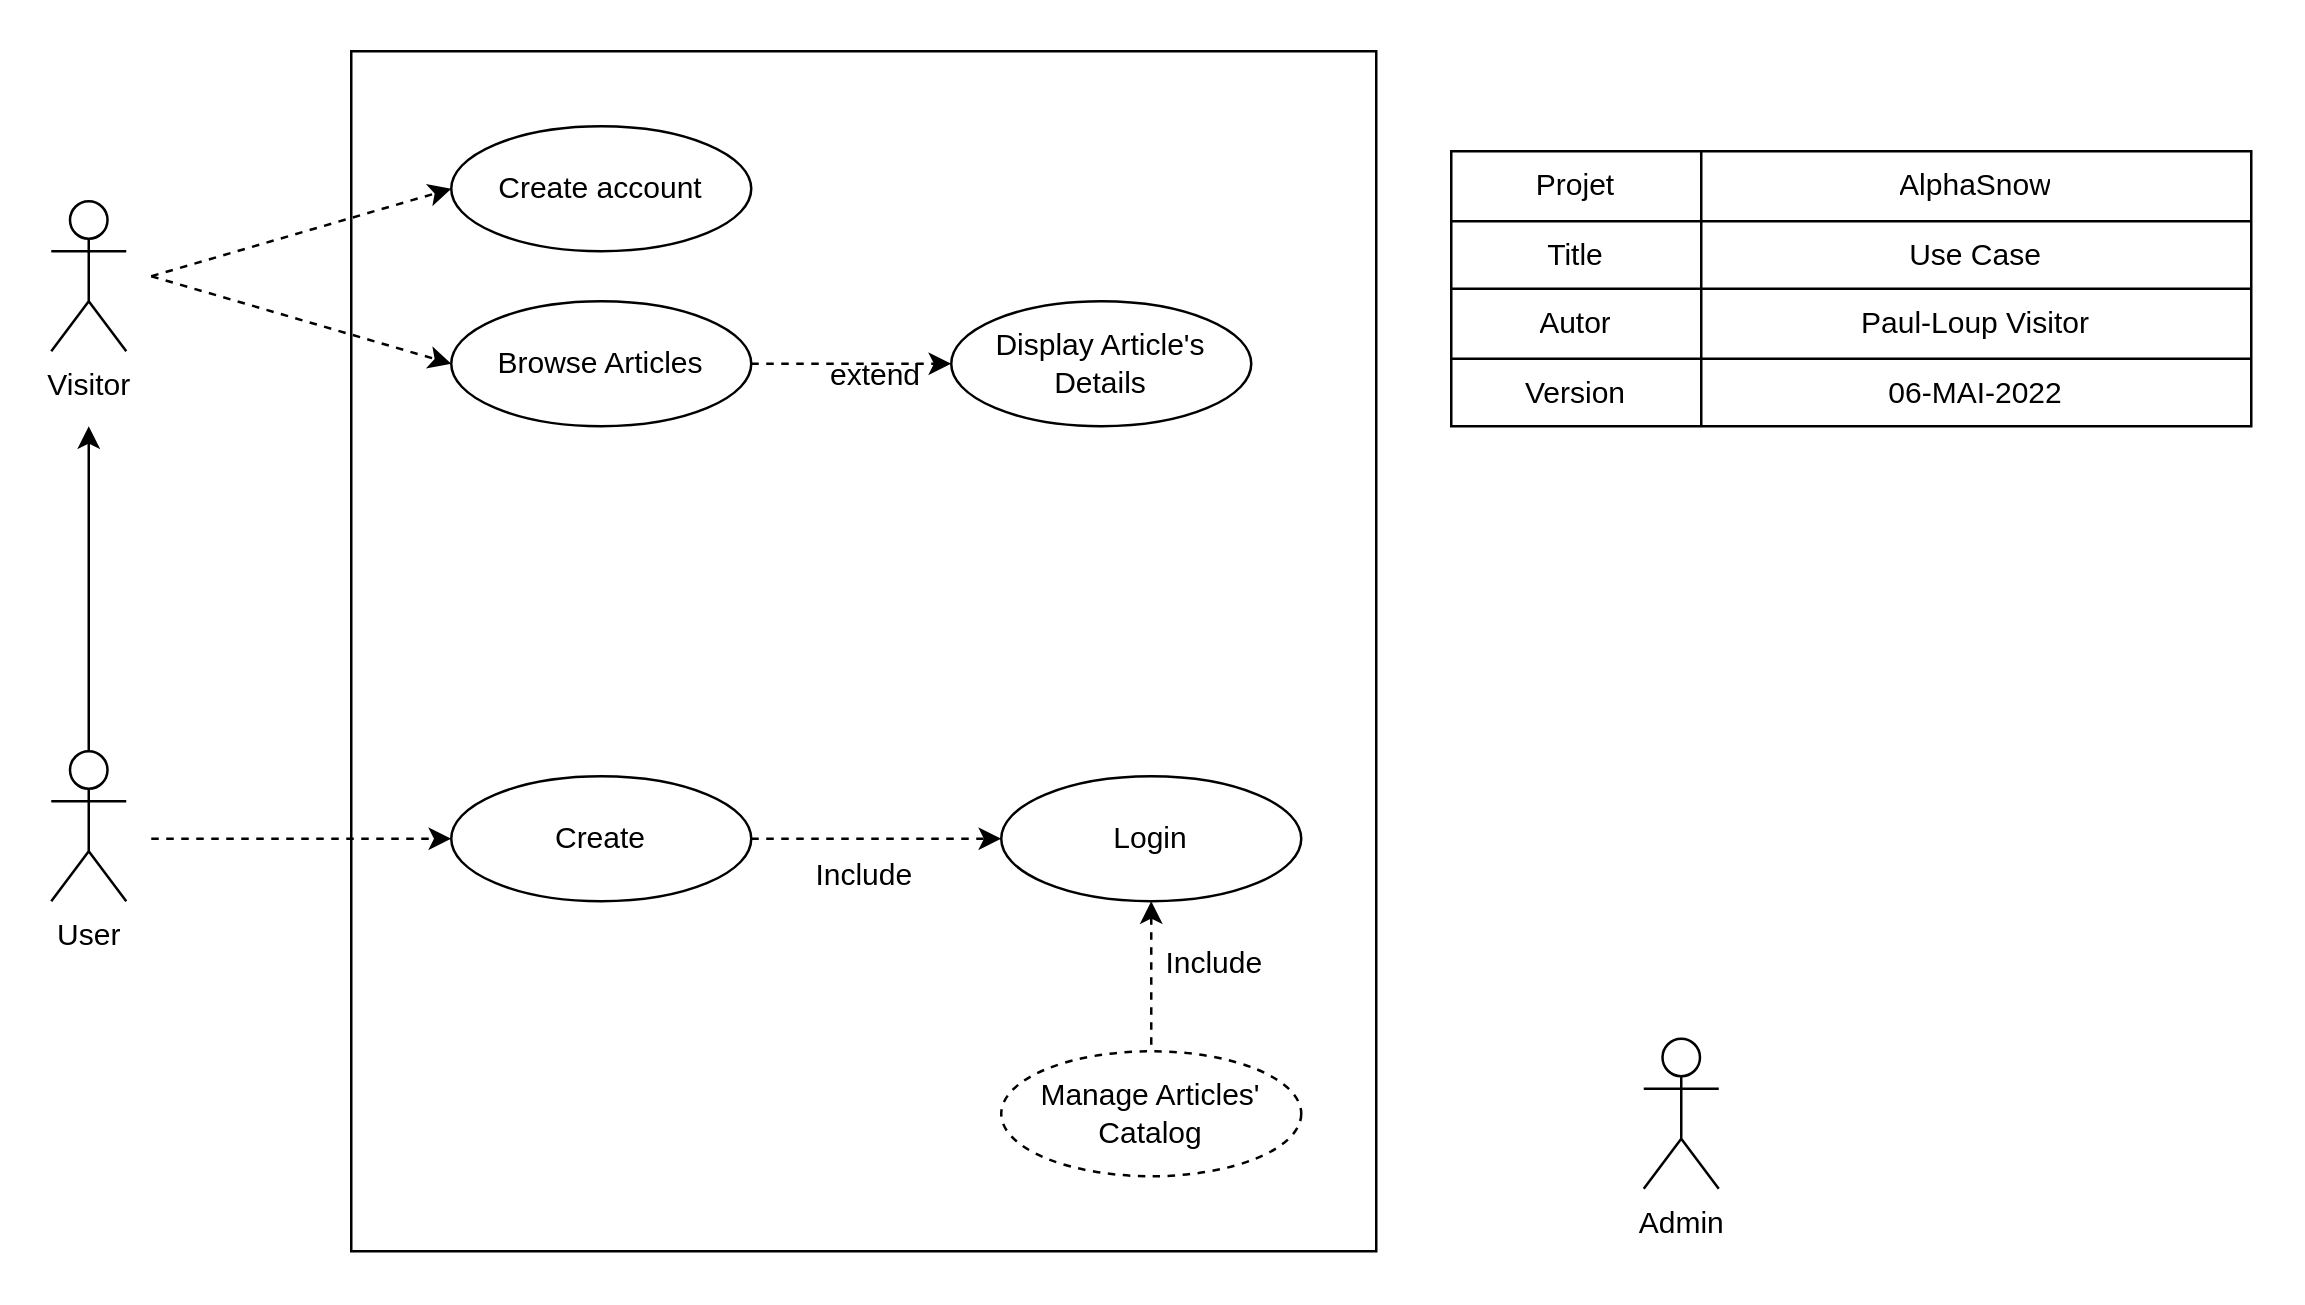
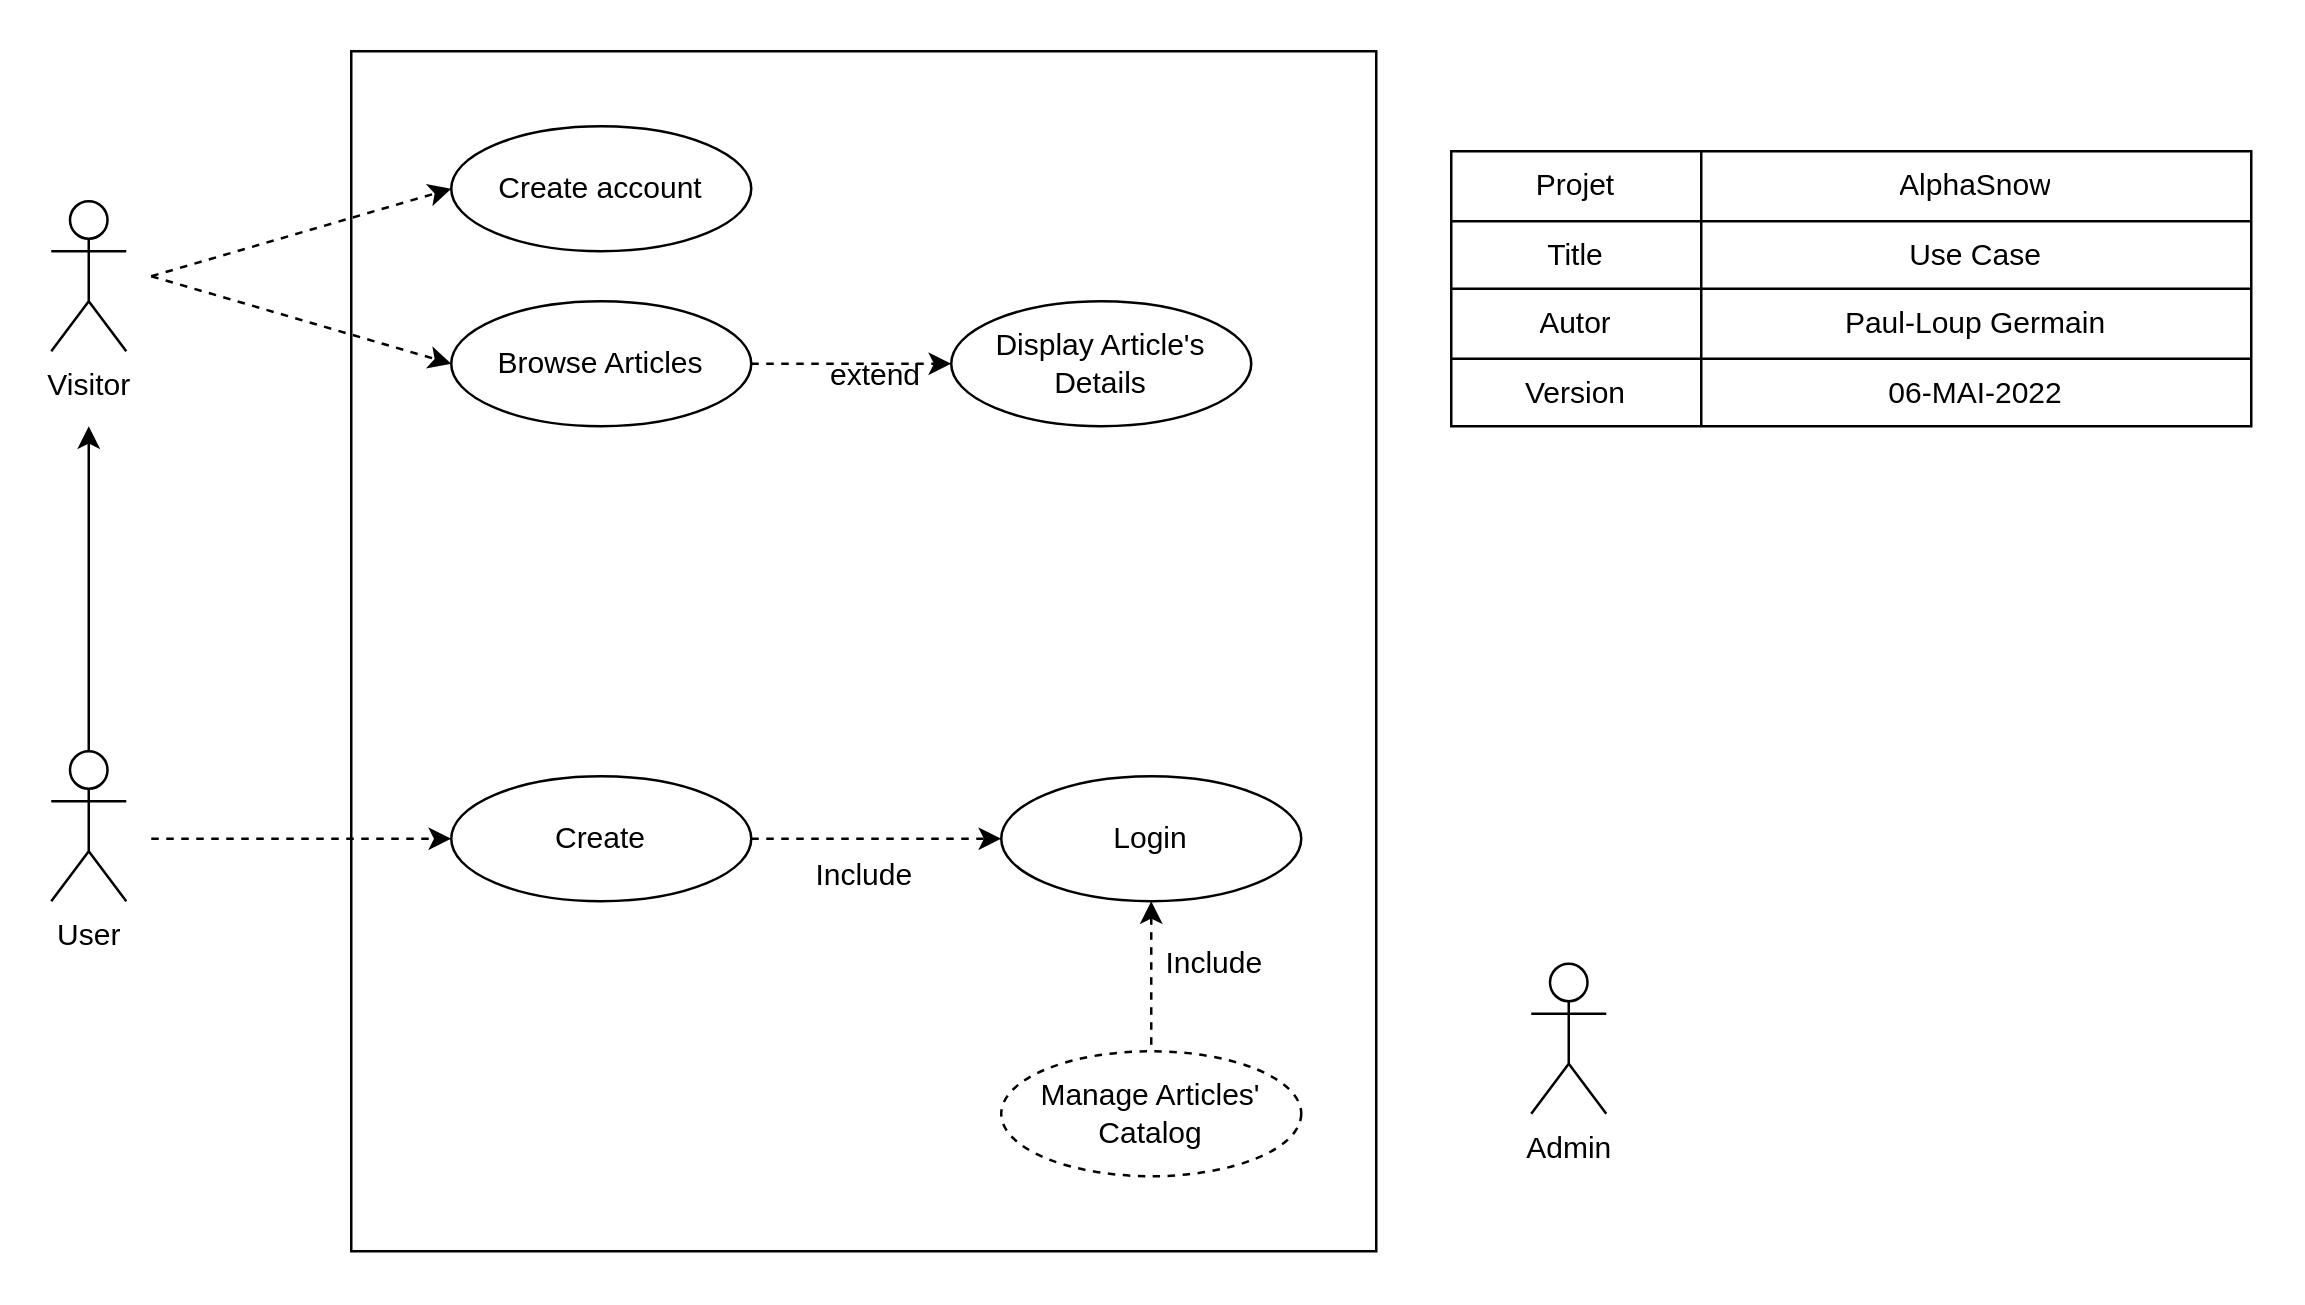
(1976, 324) -> (1976, 324)
(1681, 1114) -> (1569, 1039)
